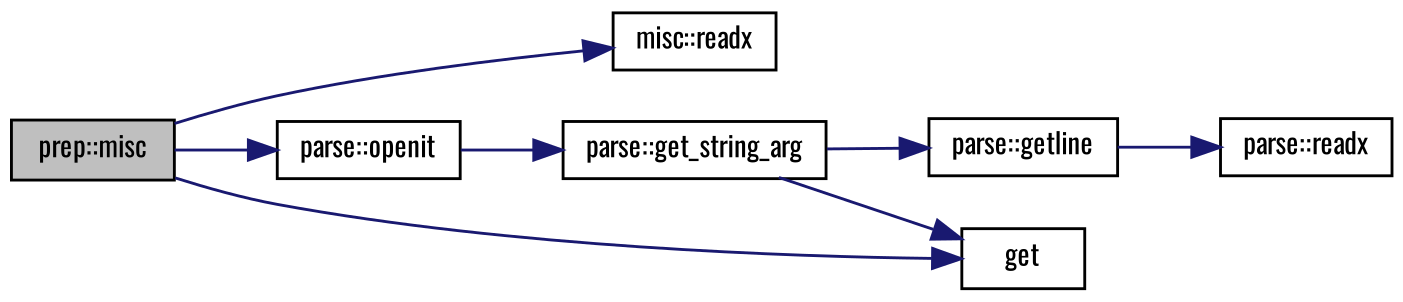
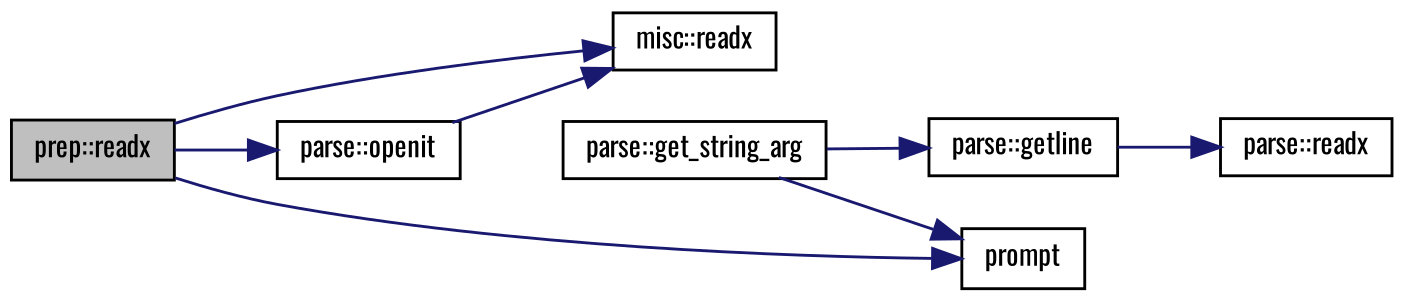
(93, 150) -> (93, 150)
(497, 150) -> (519, 100)
(1023, 259) -> (1023, 259)
